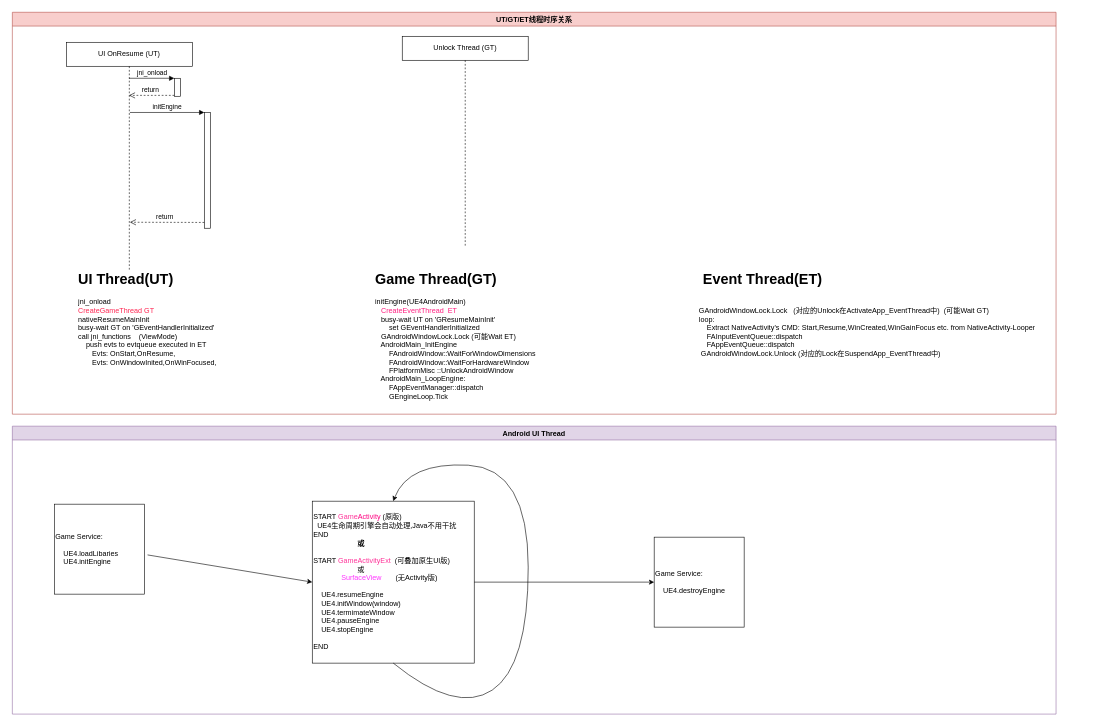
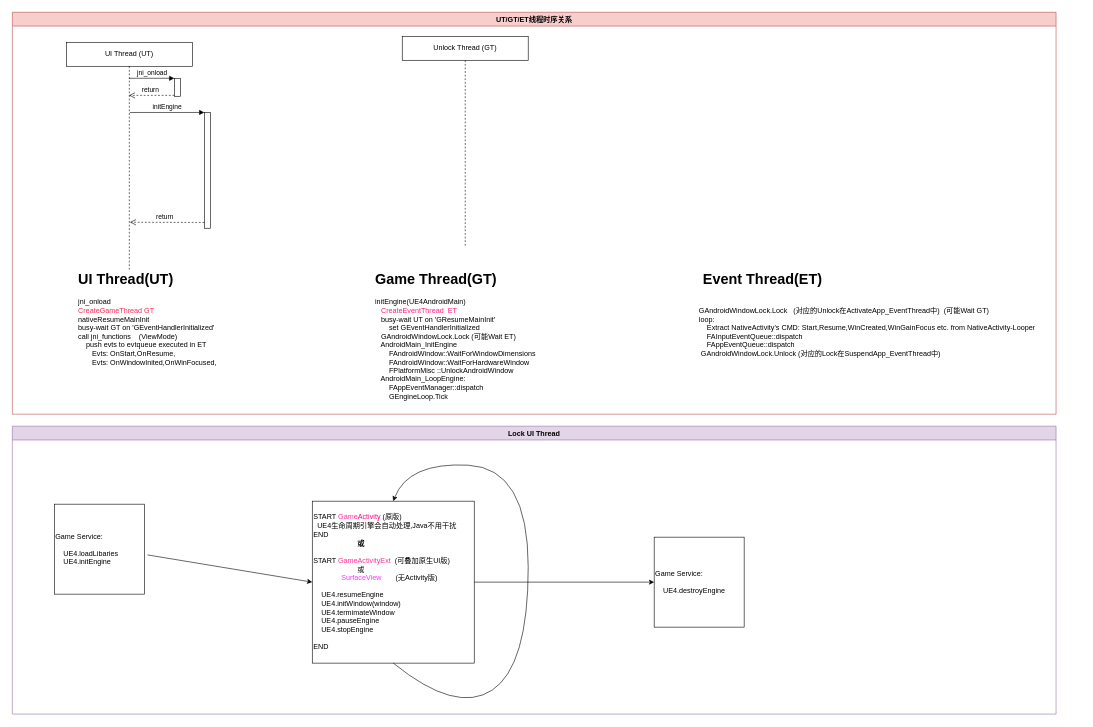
(129, 54) -> (129, 54)
(534, 434) -> (534, 434)
